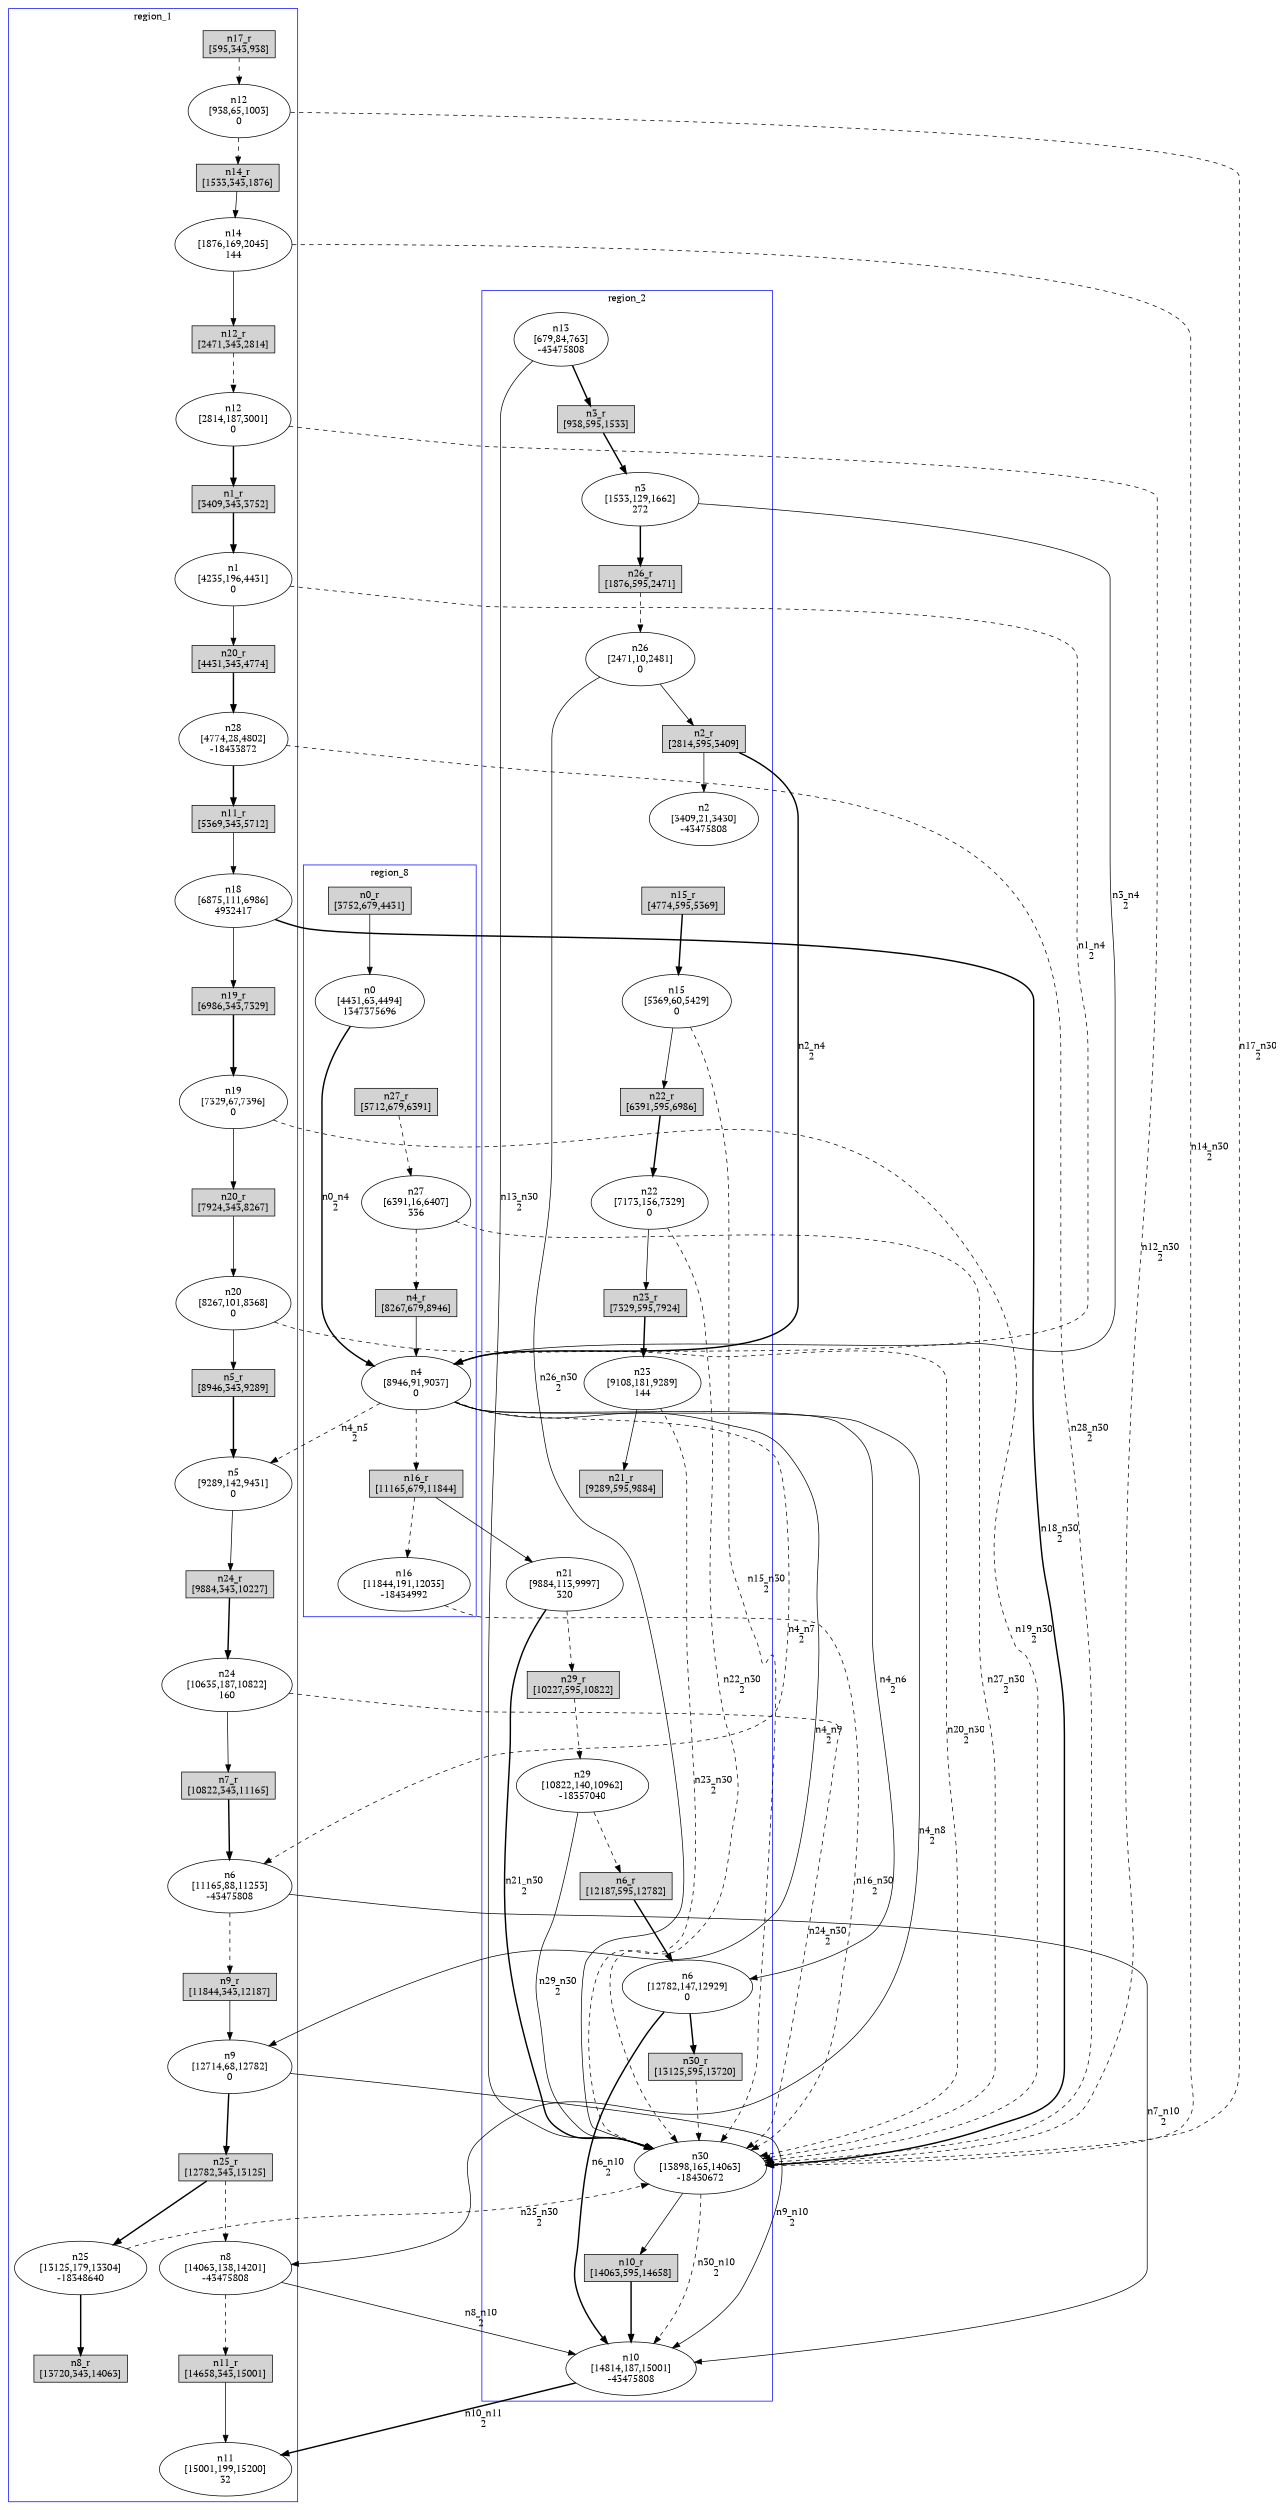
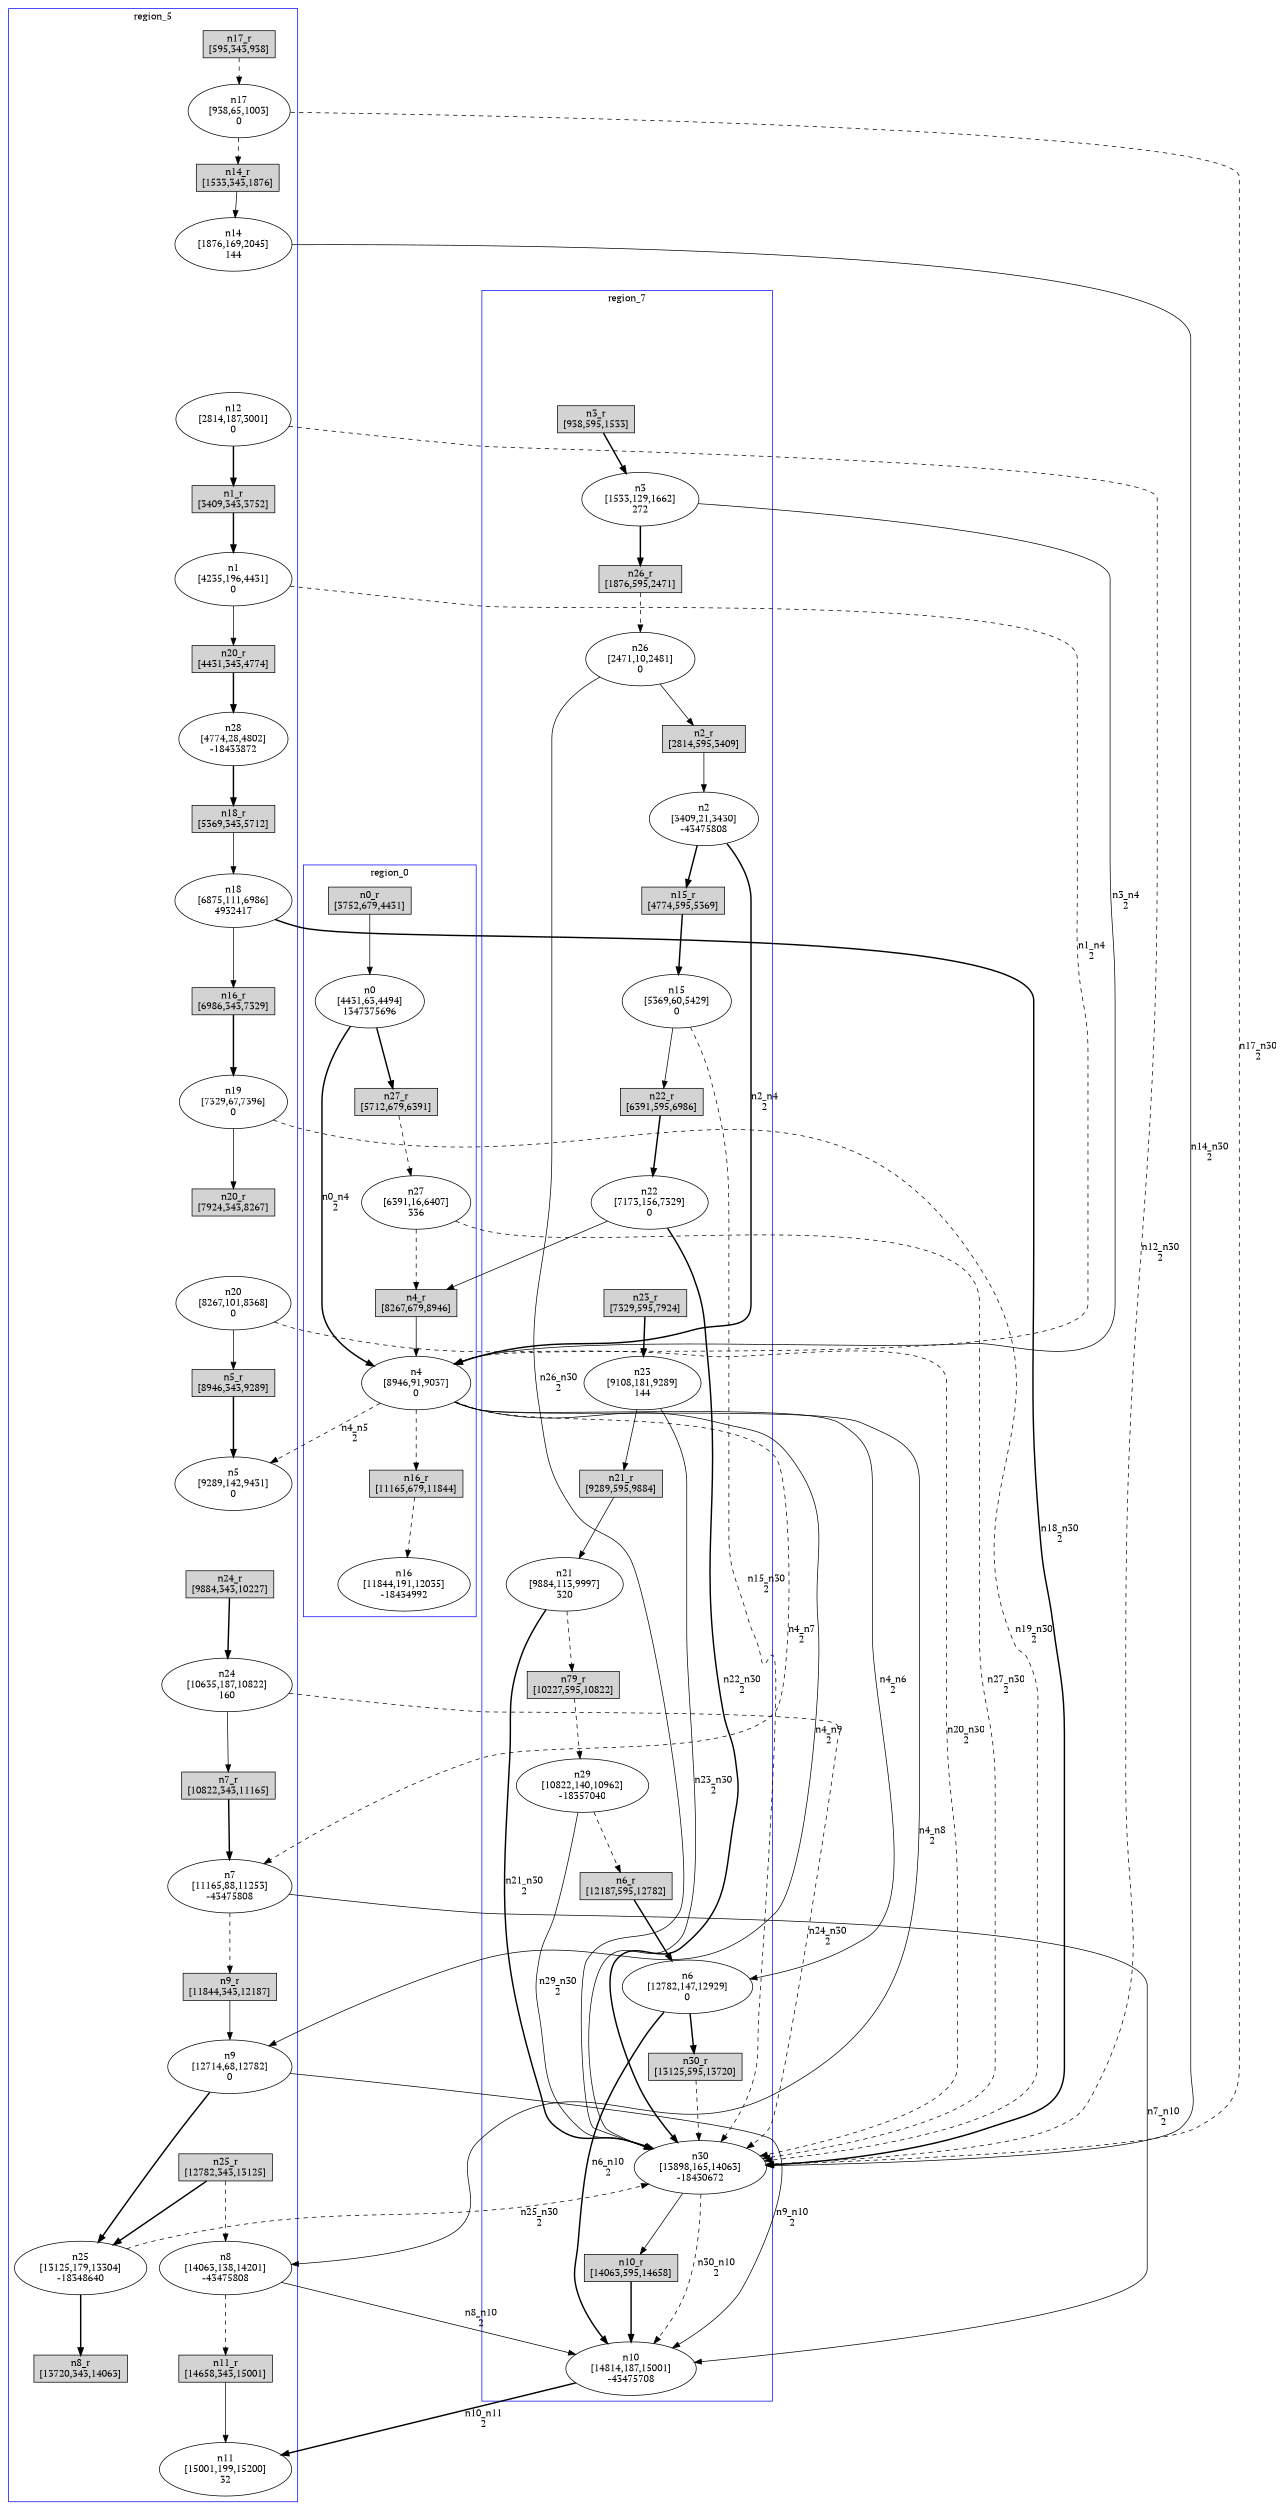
(153, 17) -> (153, 17)
(239, 111) -> (239, 111)
(627, 299) -> (627, 299)
(233, 339) -> none
(561, 339) -> none
(233, 819) -> (233, 819)
none -> (693, 863)
(390, 873) -> (390, 873)
(1191, 982) -> (1191, 982)
(233, 1001) -> (233, 1001)
none -> (384, 1055)
(798, 1192) -> (751, 1223)
(233, 1243) -> none
(647, 1256) -> (530, 1254)
(1061, 1271) -> none
(472, 1522) -> (598, 1525)
(232, 1537) -> none
(573, 1685) -> (573, 1685)
(853, 1708) -> none
(726, 1723) -> (726, 1723)
(695, 1821) -> (695, 1821)
(230, 1886) -> (230, 1886)
(228, 2120) -> (155, 2163)
(631, 2369) -> (631, 2369)
